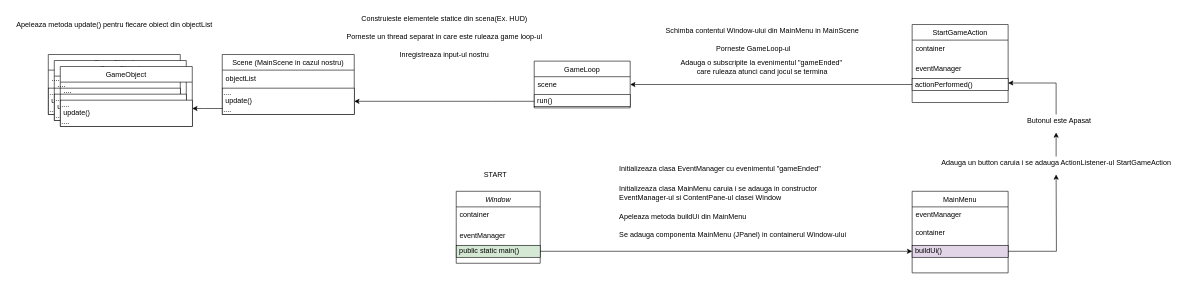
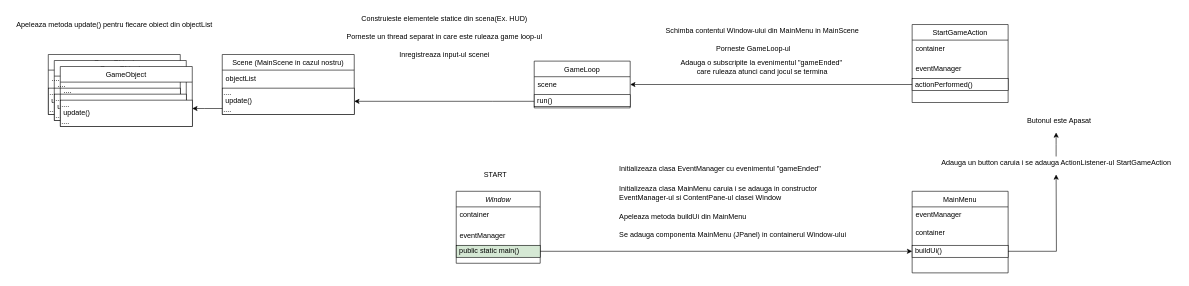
(445, 55) -> (445, 55)
(1013, 83) -> none
(960, 251) -> (960, 251)
